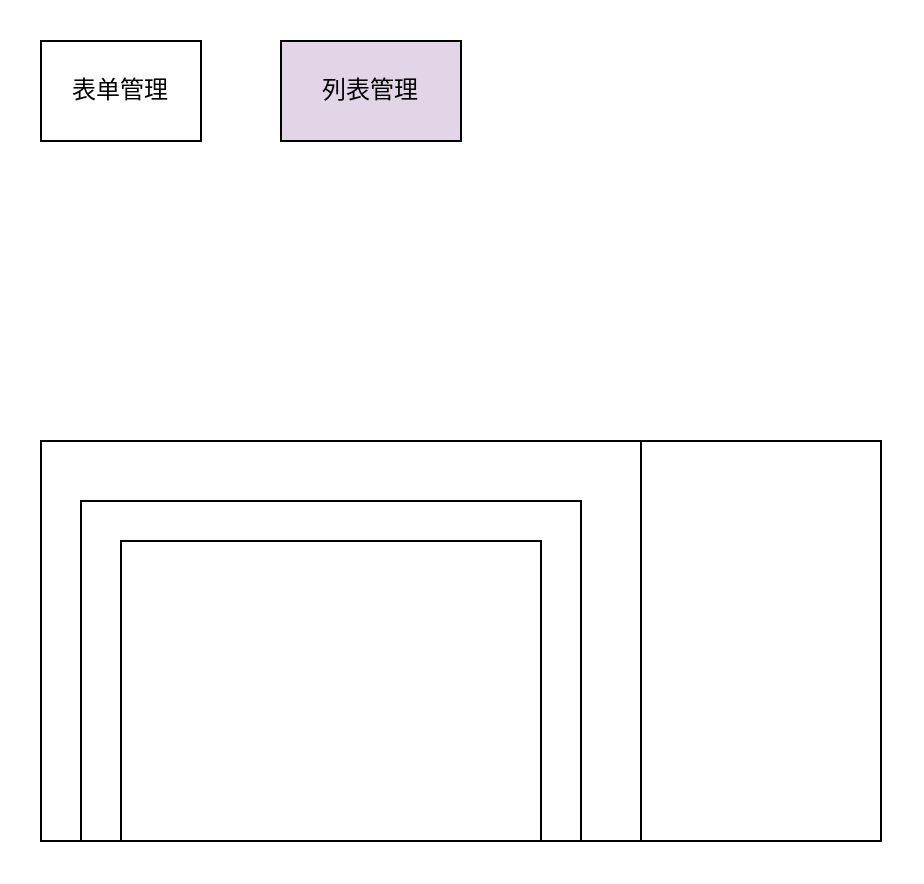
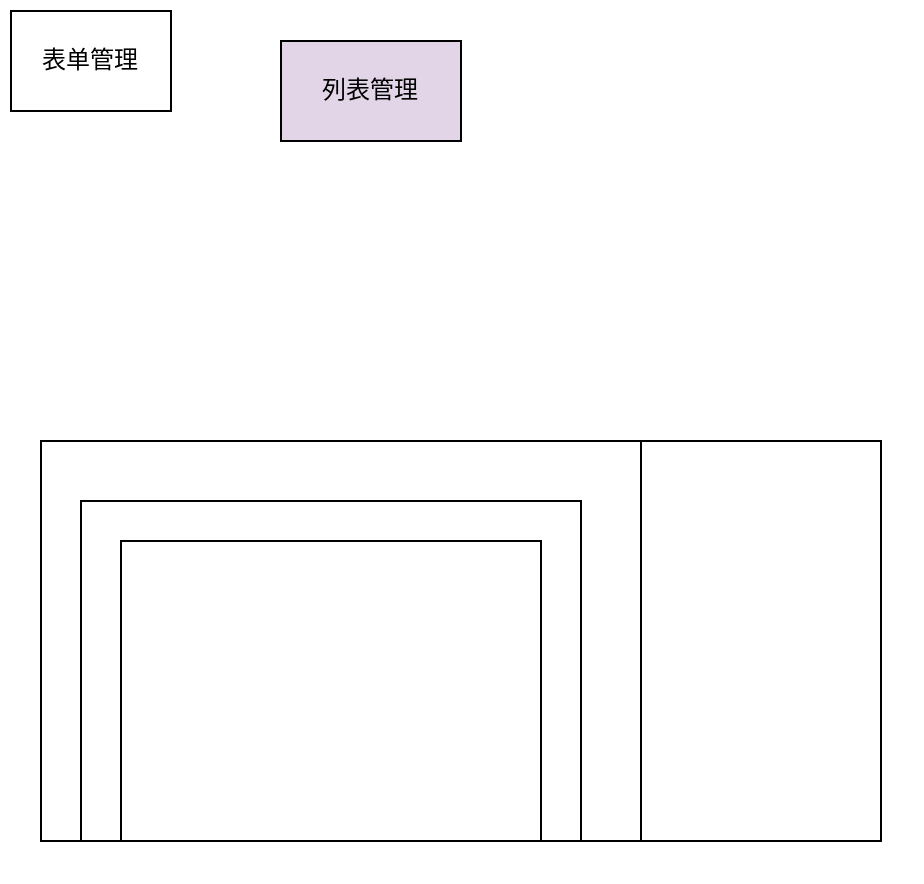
(121, 91) -> (91, 61)
